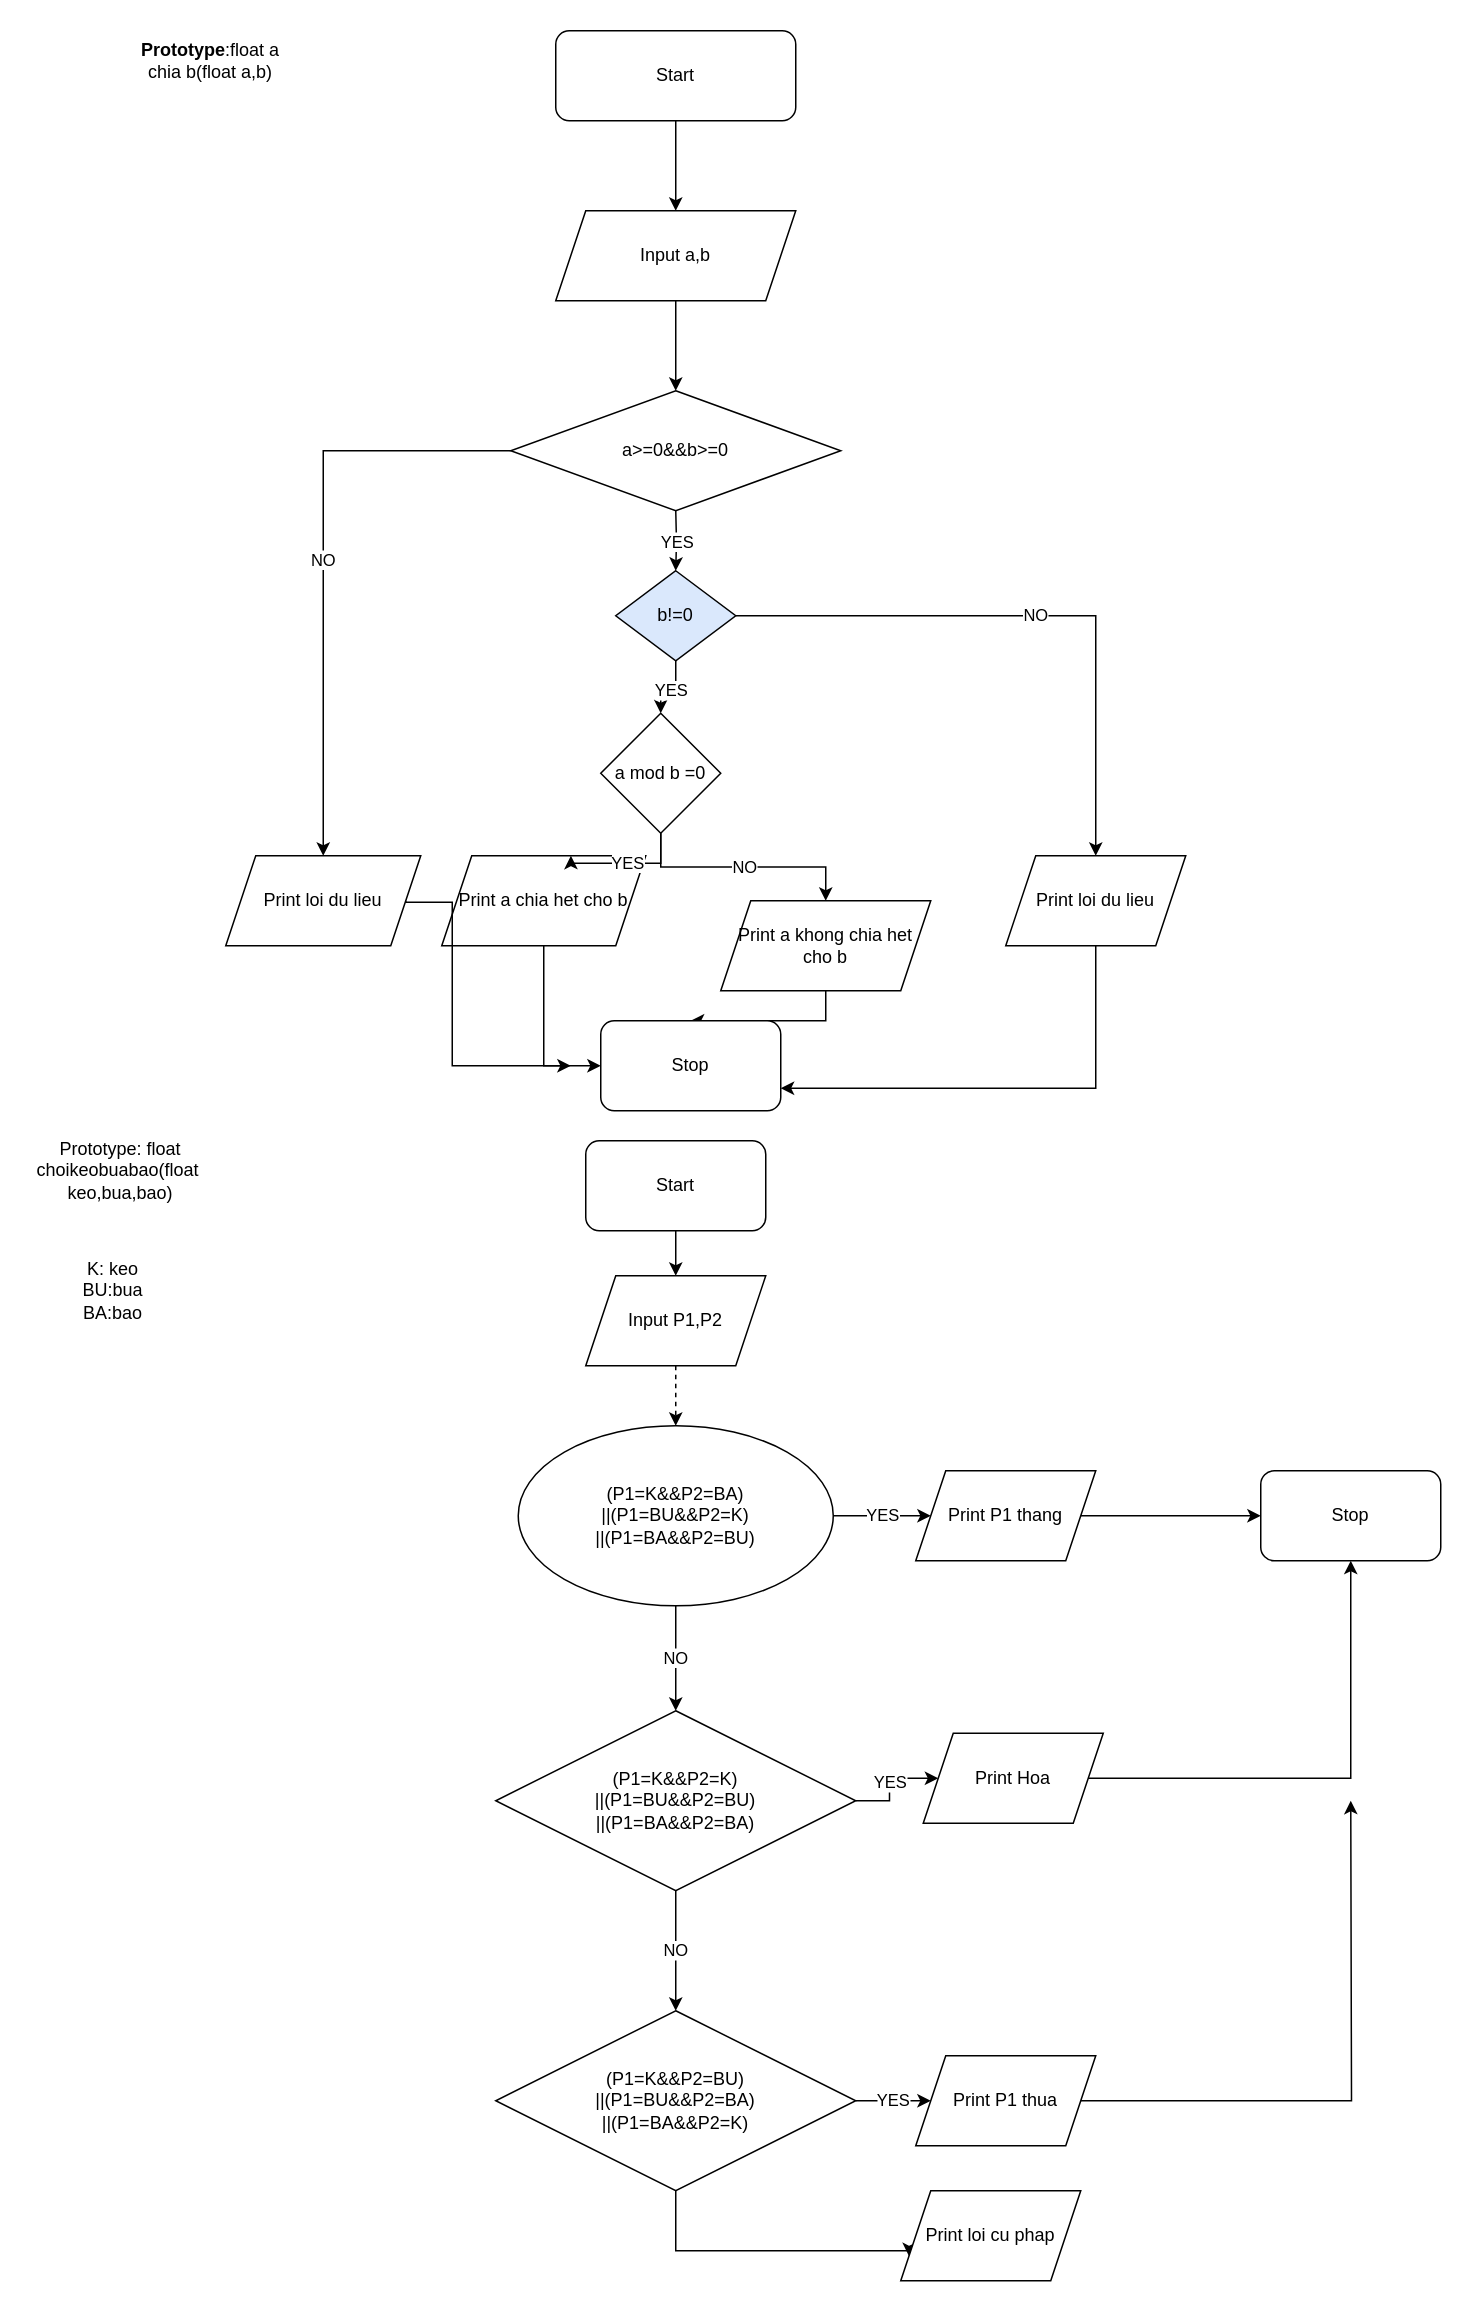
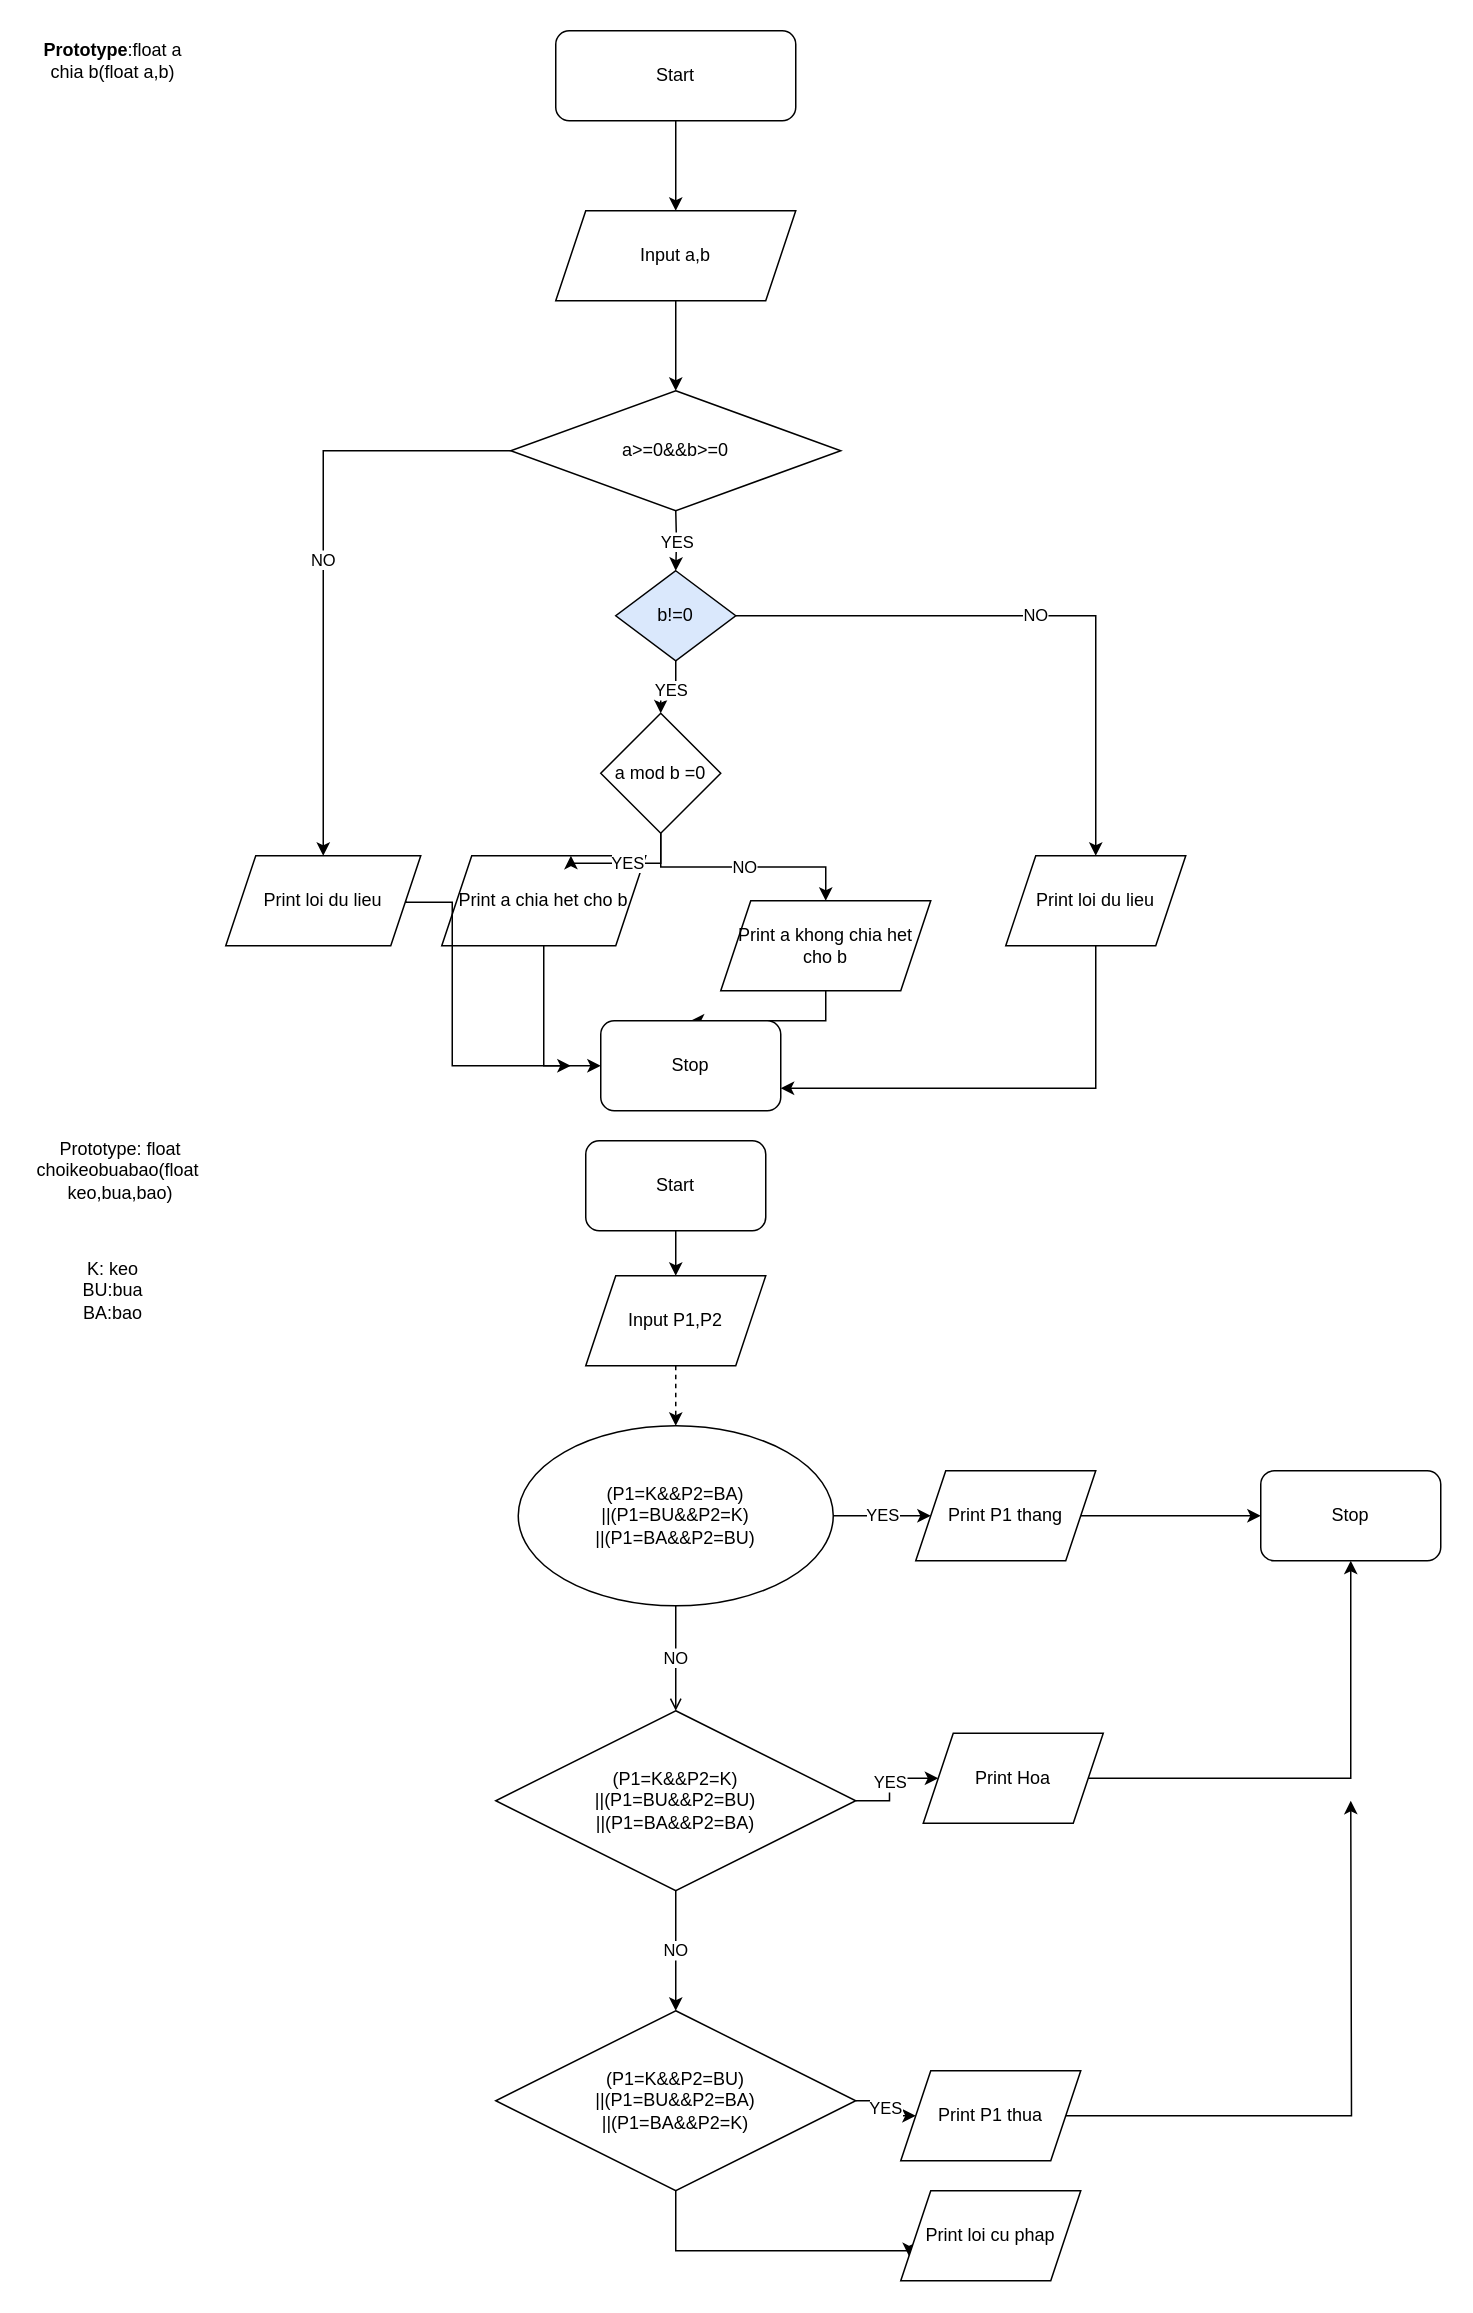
(211, 61) -> (113, 61)
(676, 1699) -> (676, 1701)
(1006, 2101) -> (991, 2116)
